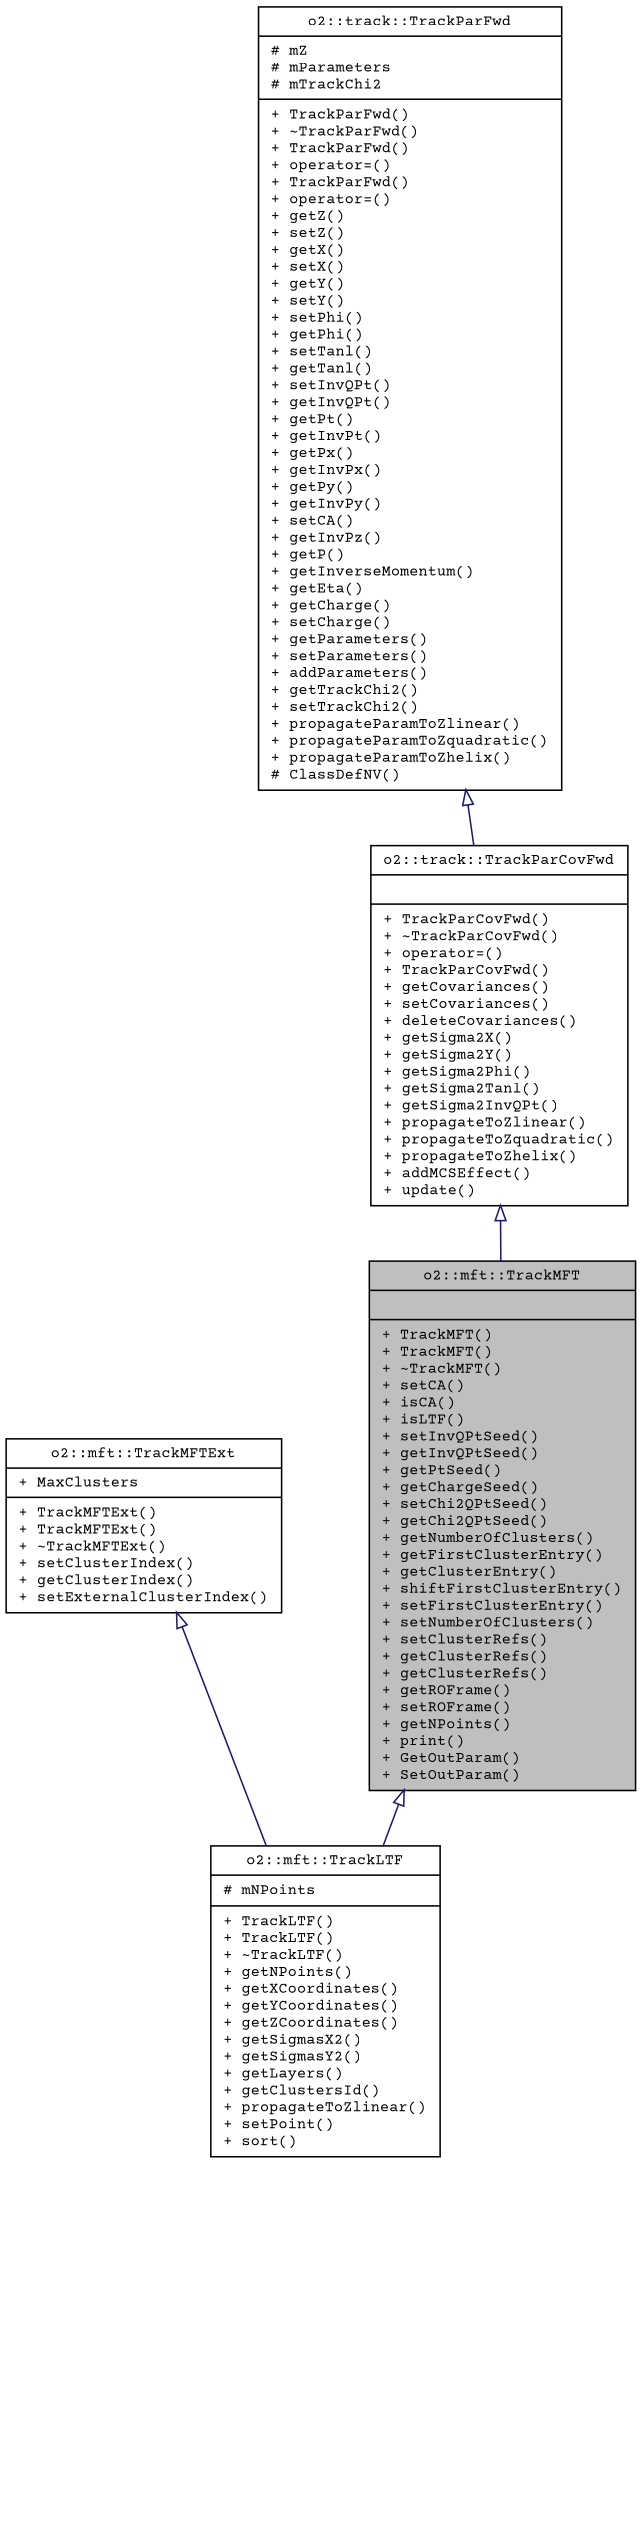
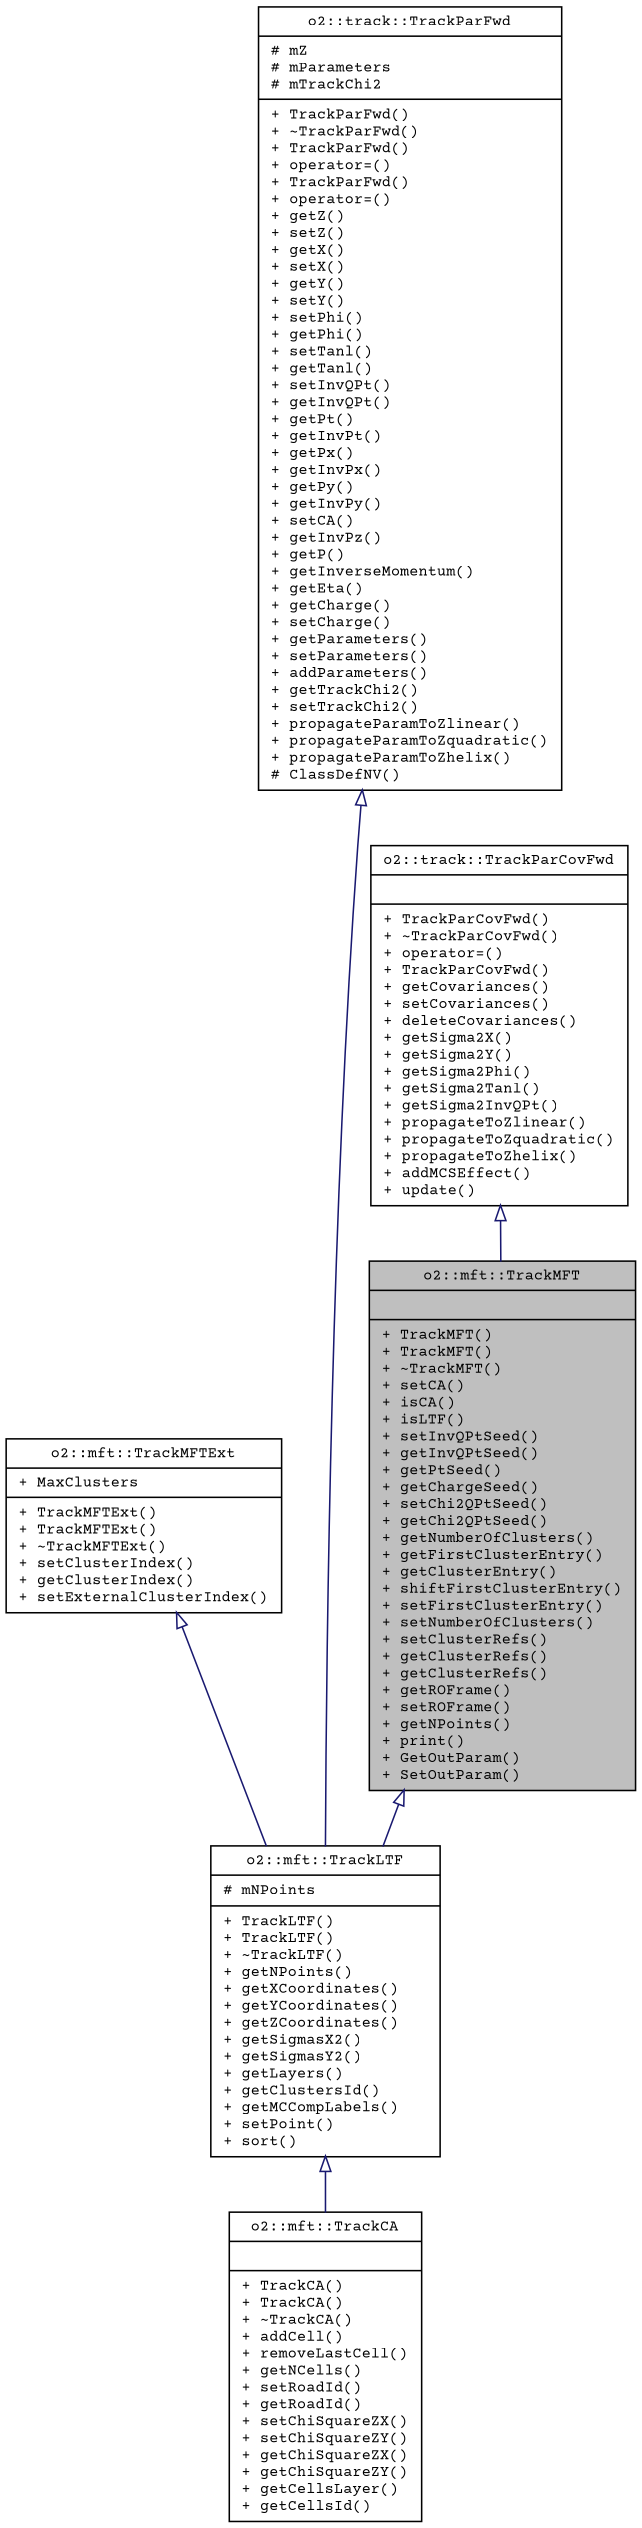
(471, 825) -> (334, 1326)
(325, 2107) -> (312, 2107)
none -> (325, 2367)
